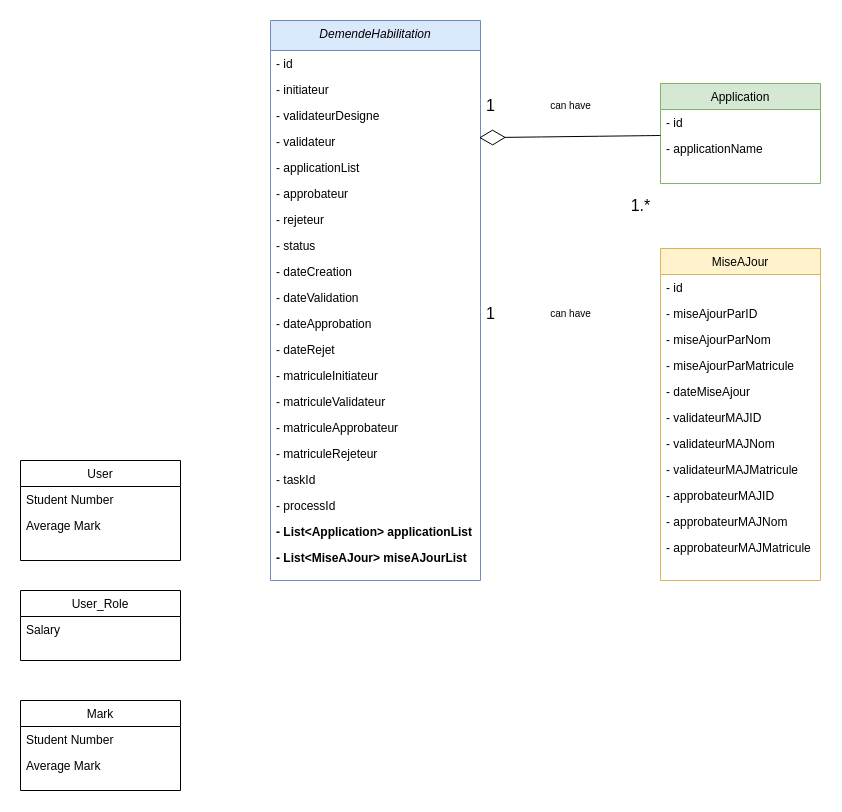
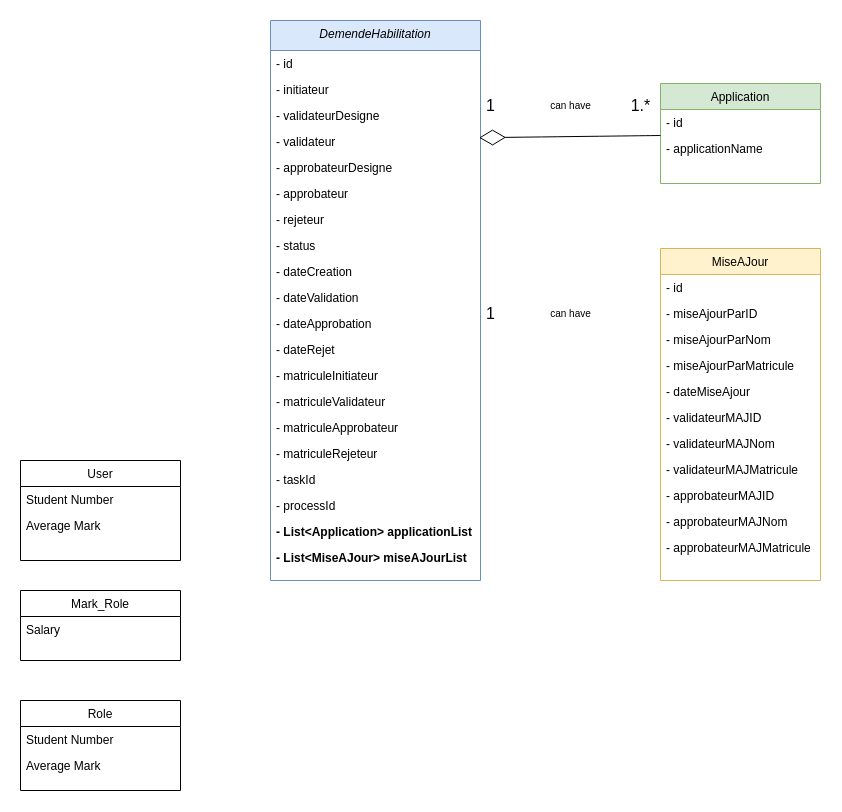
(325, 168) -> (340, 168)
(641, 206) -> (641, 106)
(100, 604) -> (100, 604)
(100, 714) -> (100, 714)
